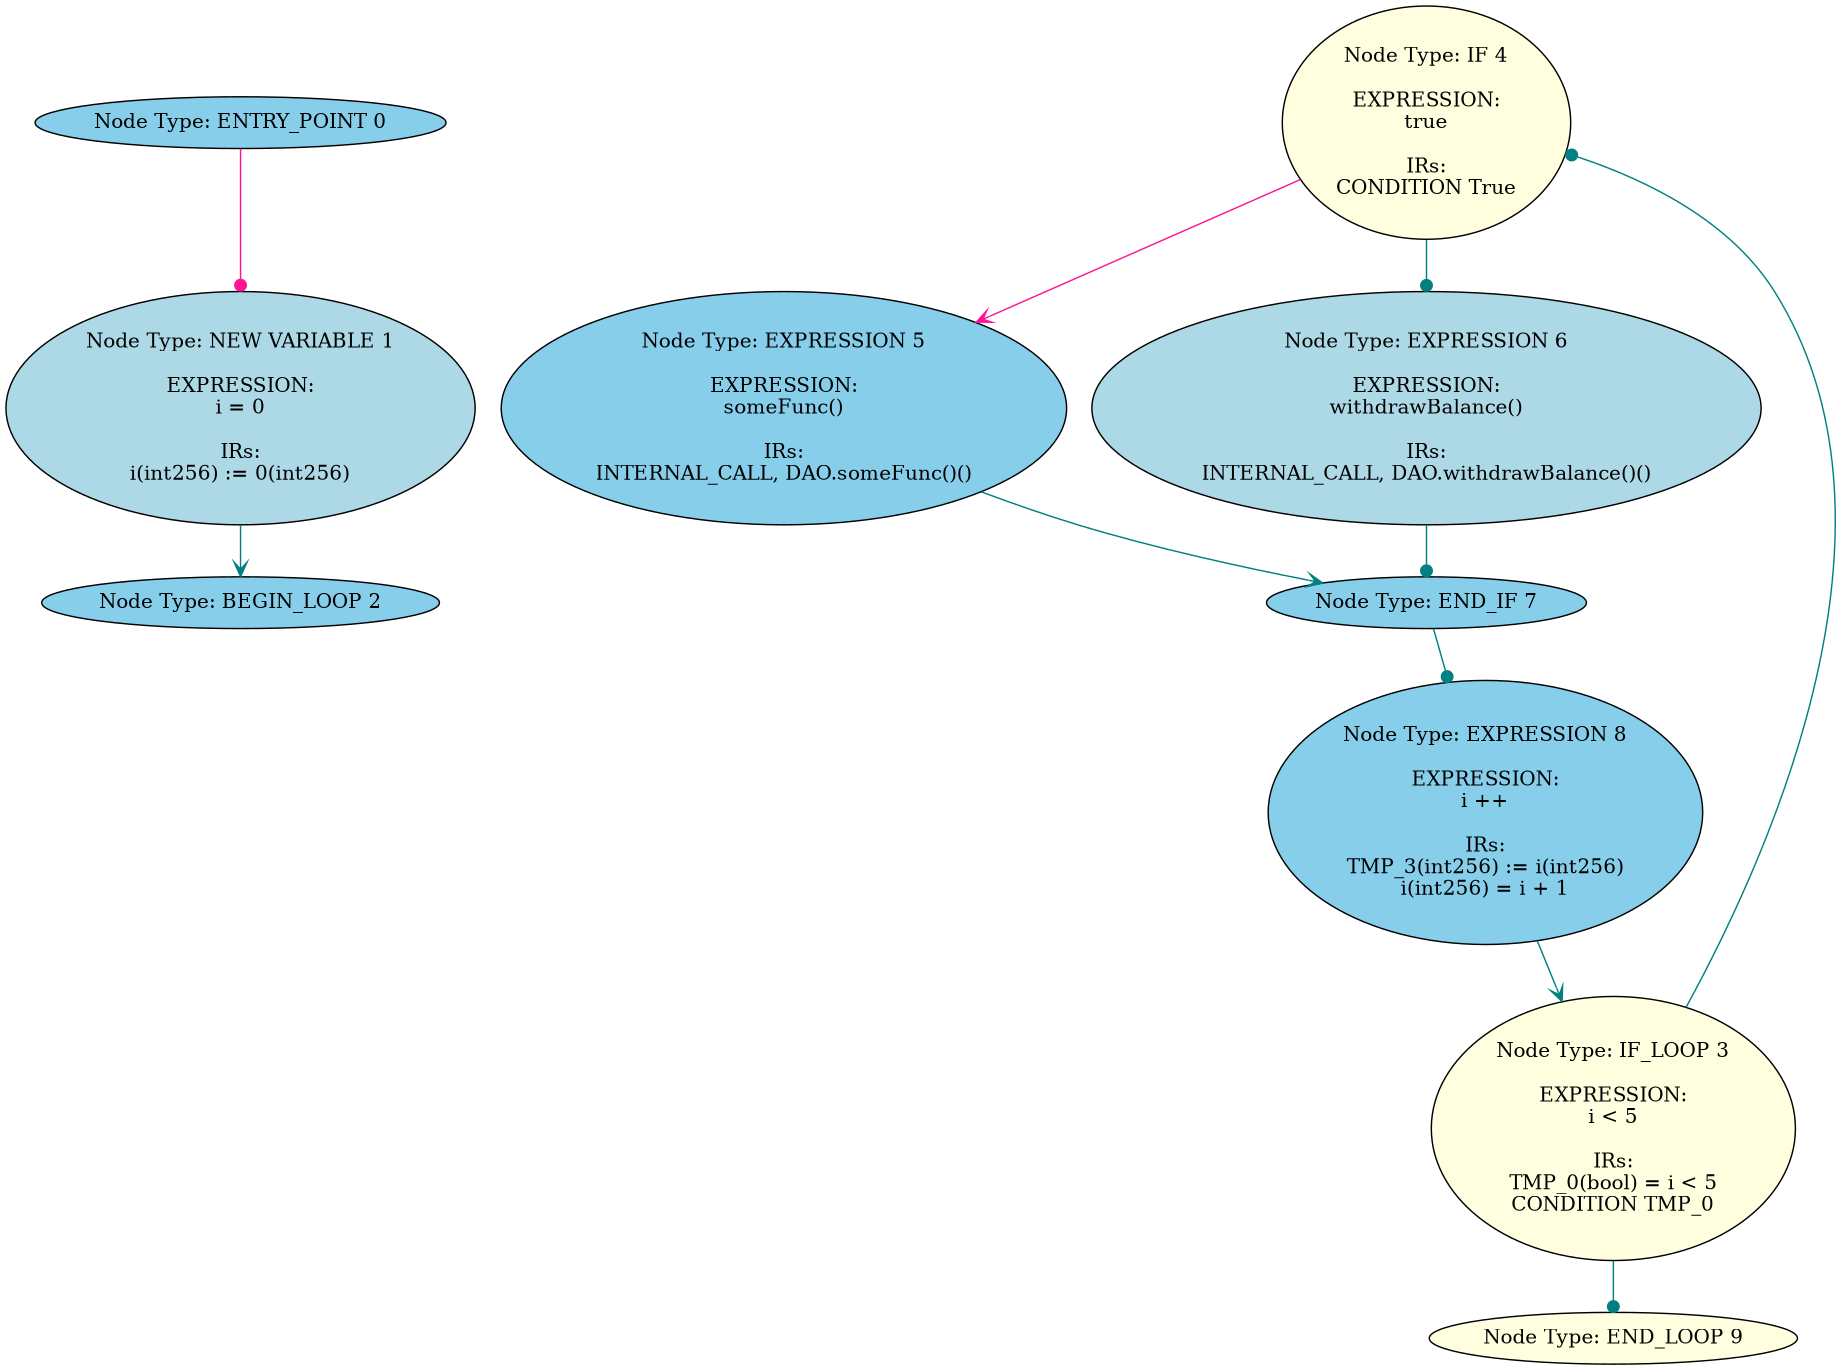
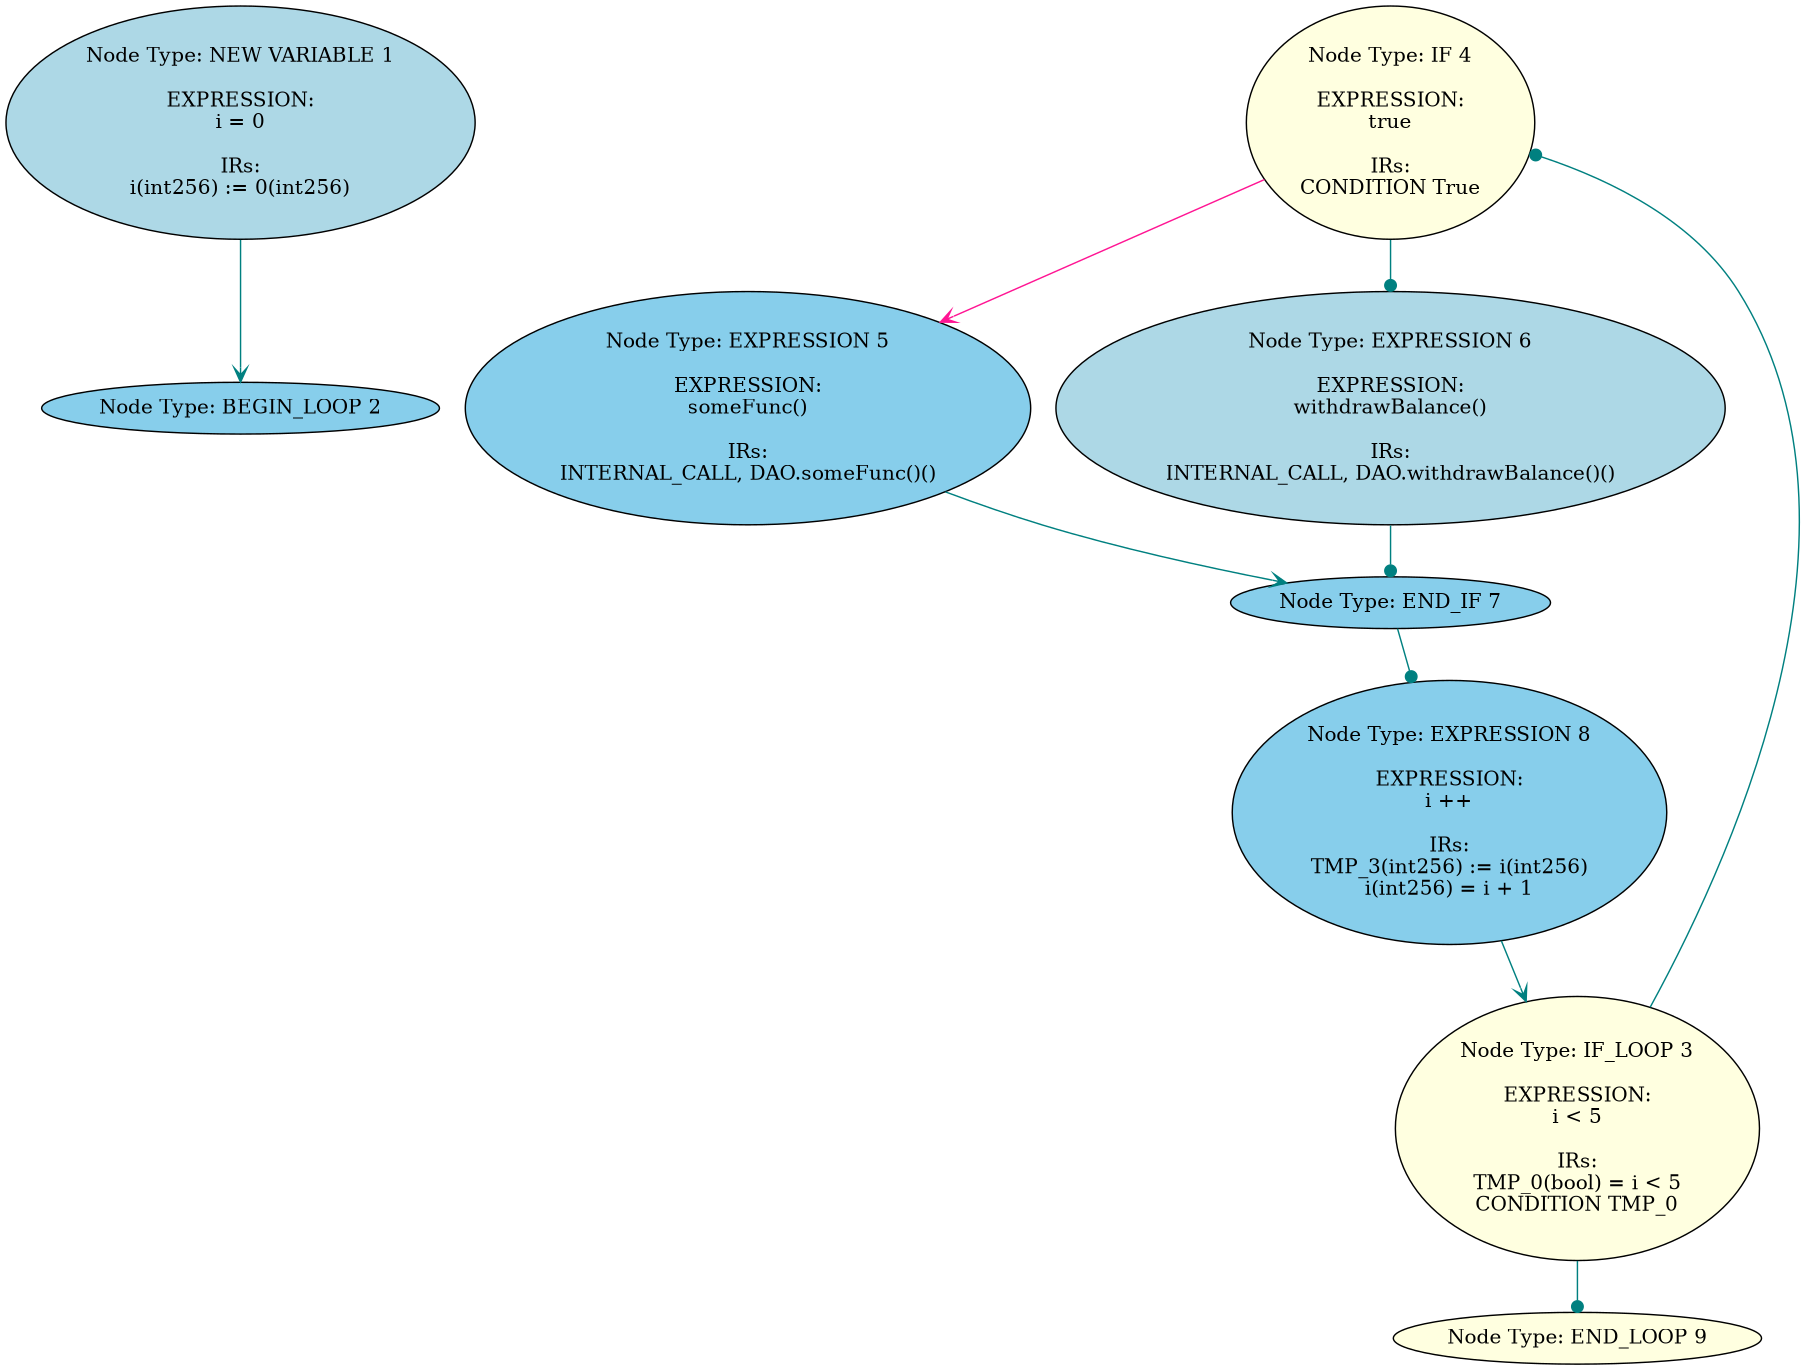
(241, 123) -> none
